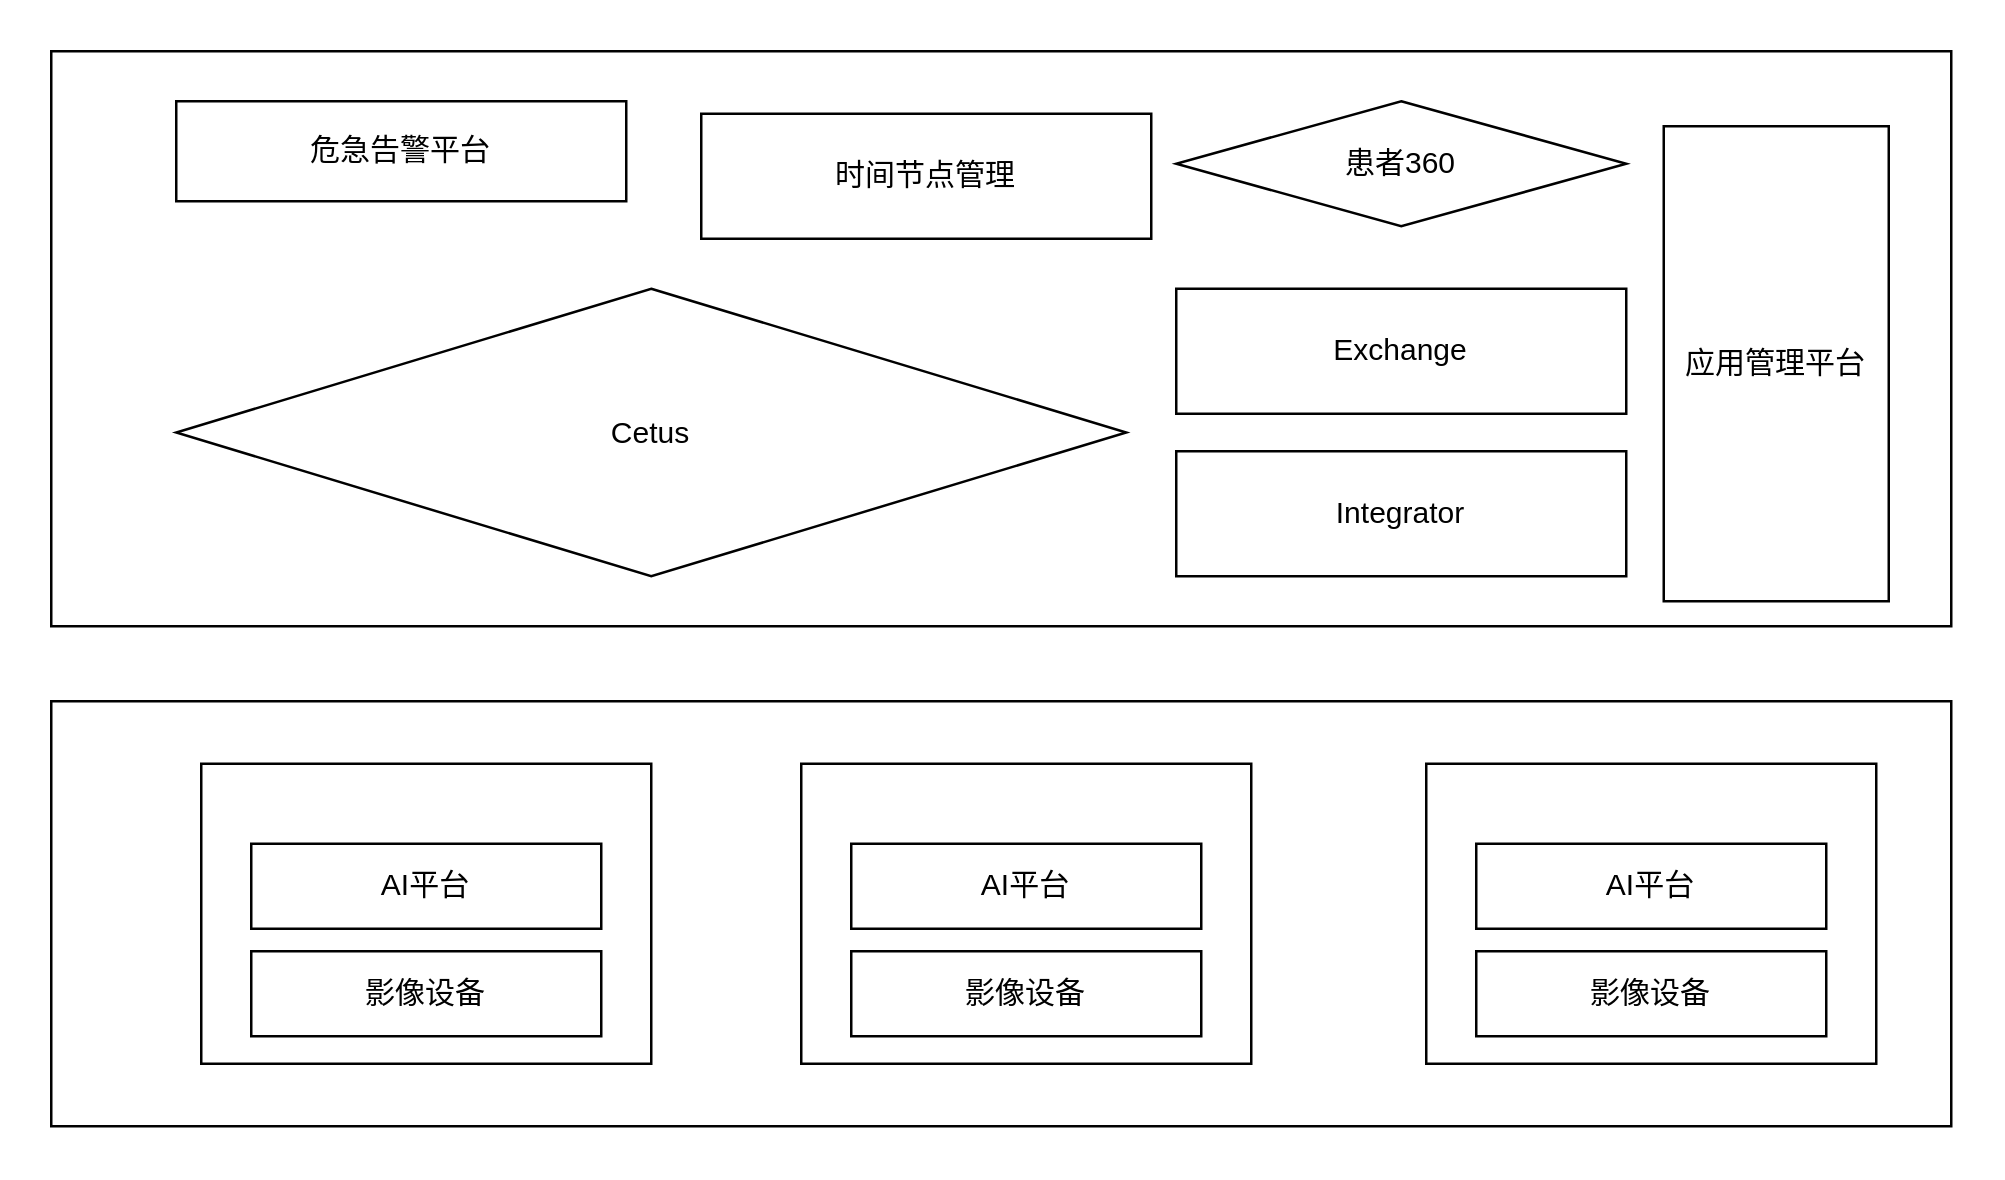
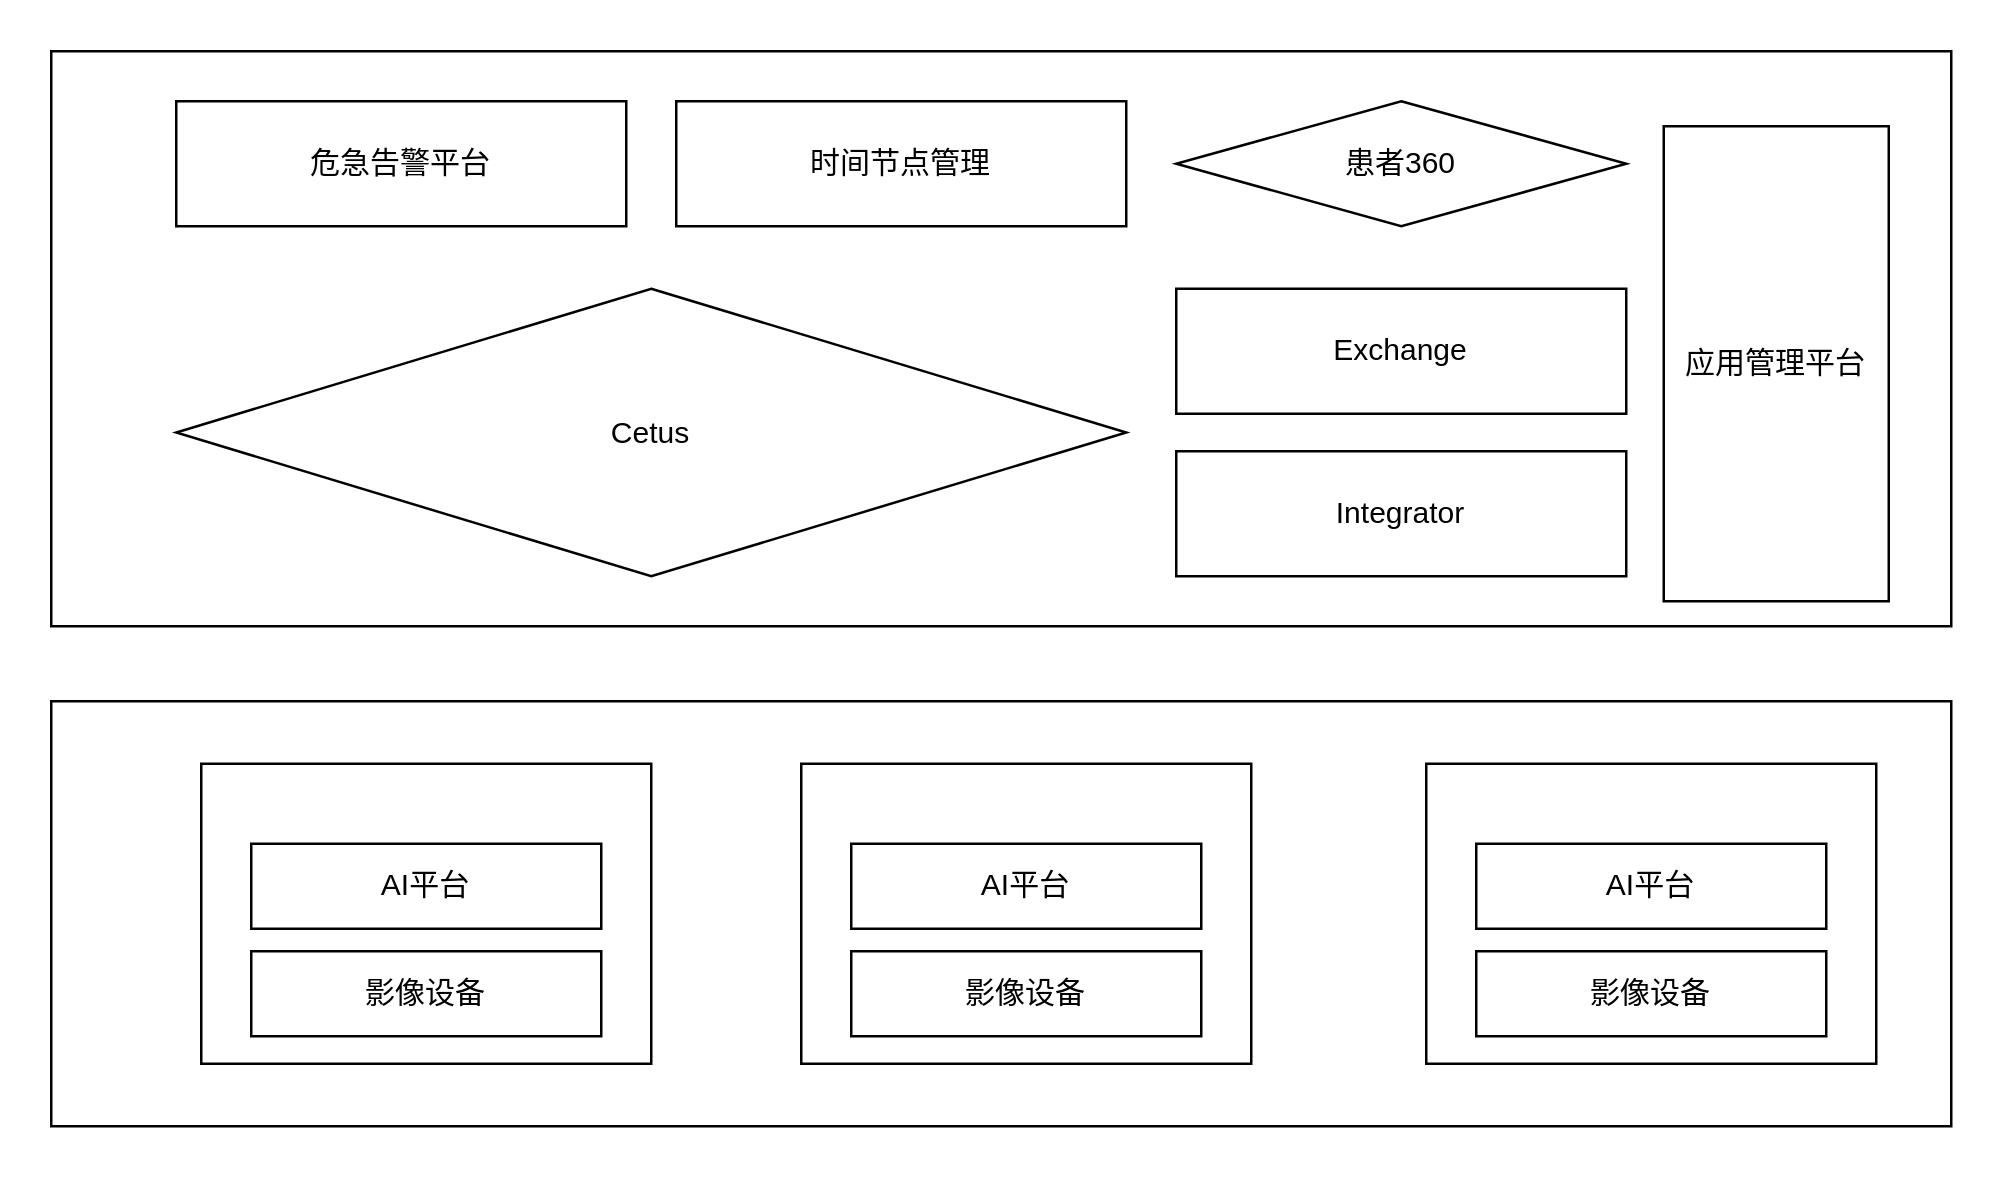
(401, 151) -> (401, 164)
(926, 176) -> (901, 164)
